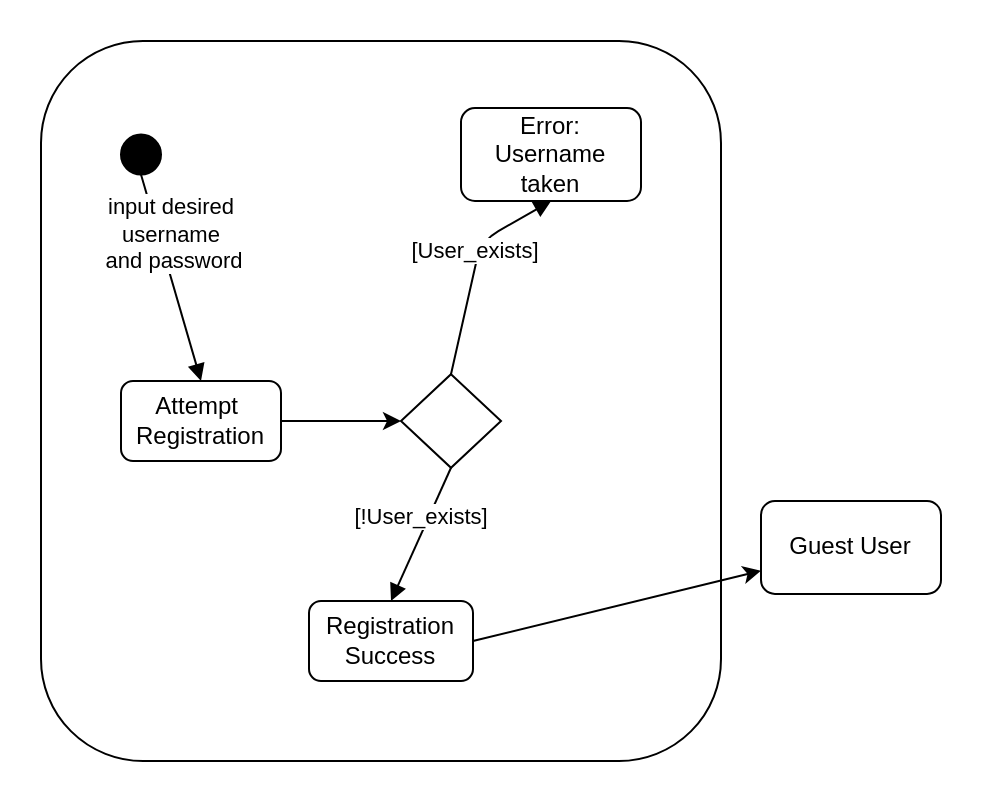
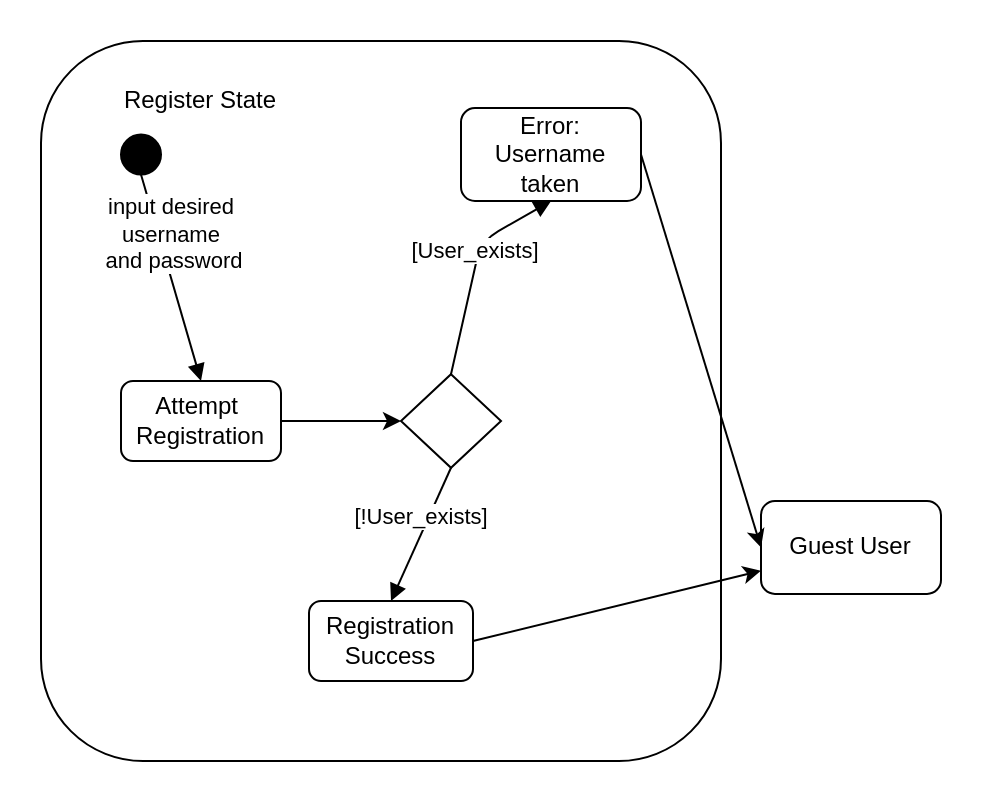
none -> (201, 101)
none -> (699, 345)
